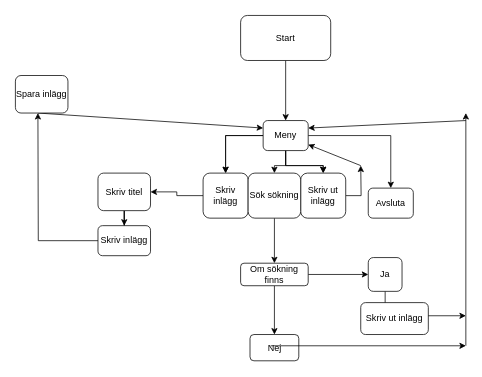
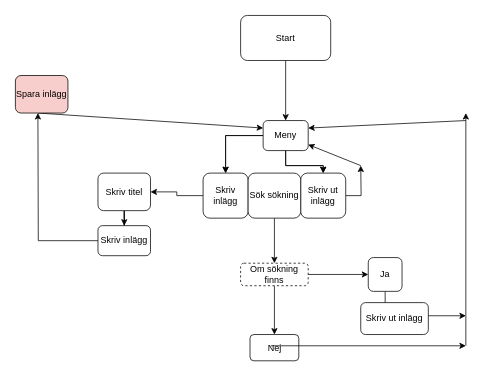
(42, 94) -> (42, 94)
(372, 135) -> none
(278, 165) -> none
(390, 203) -> none
(274, 274) -> (274, 274)
